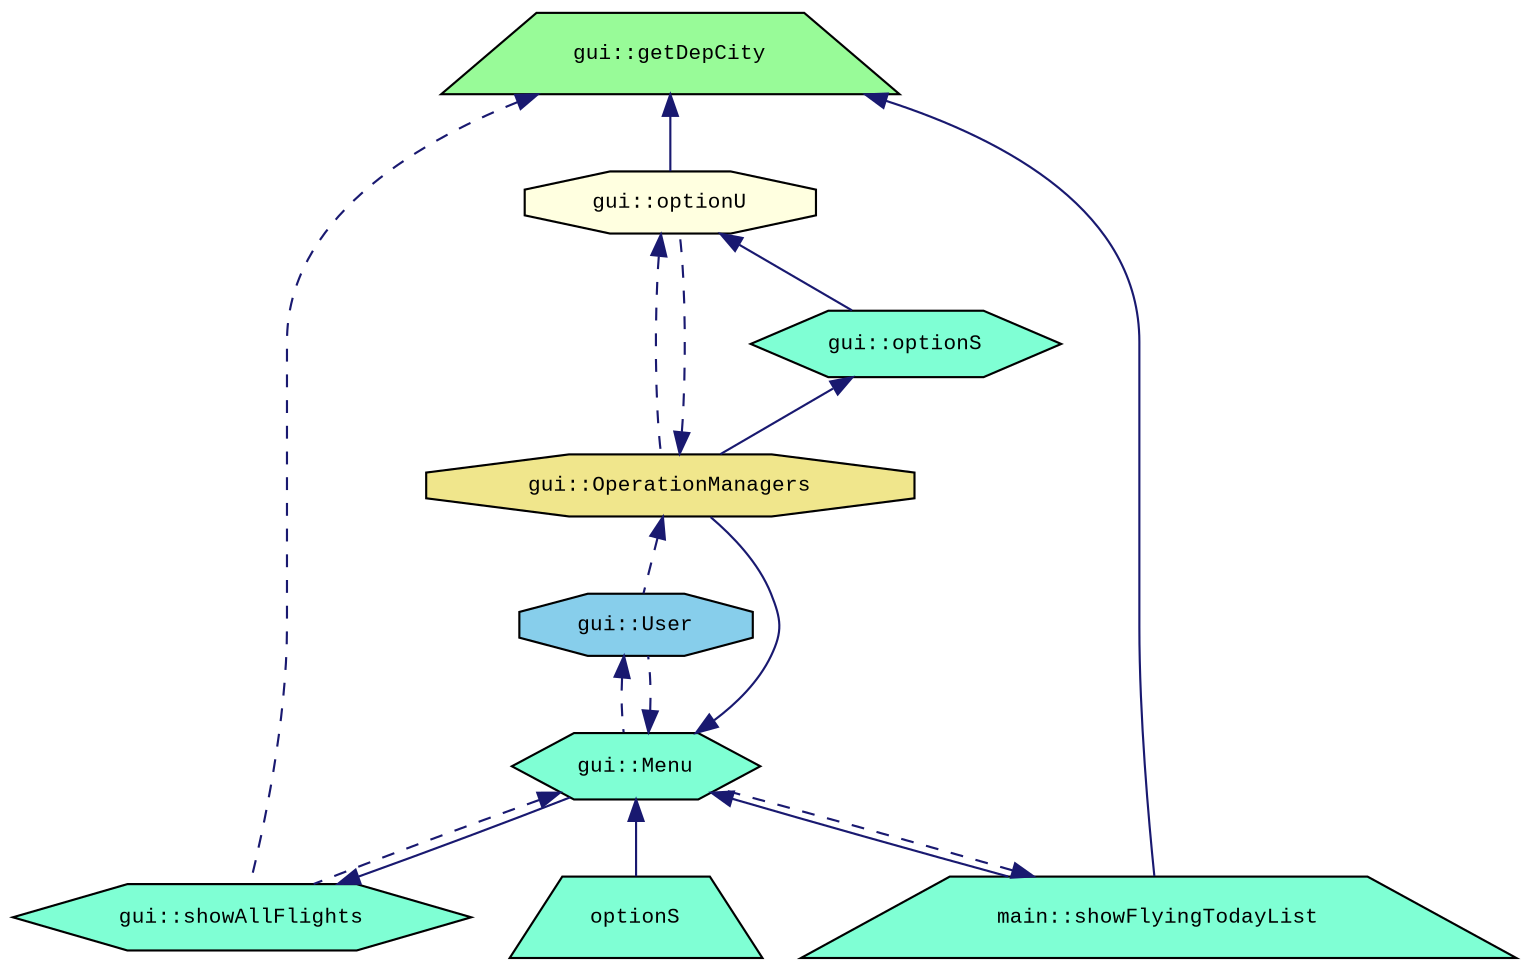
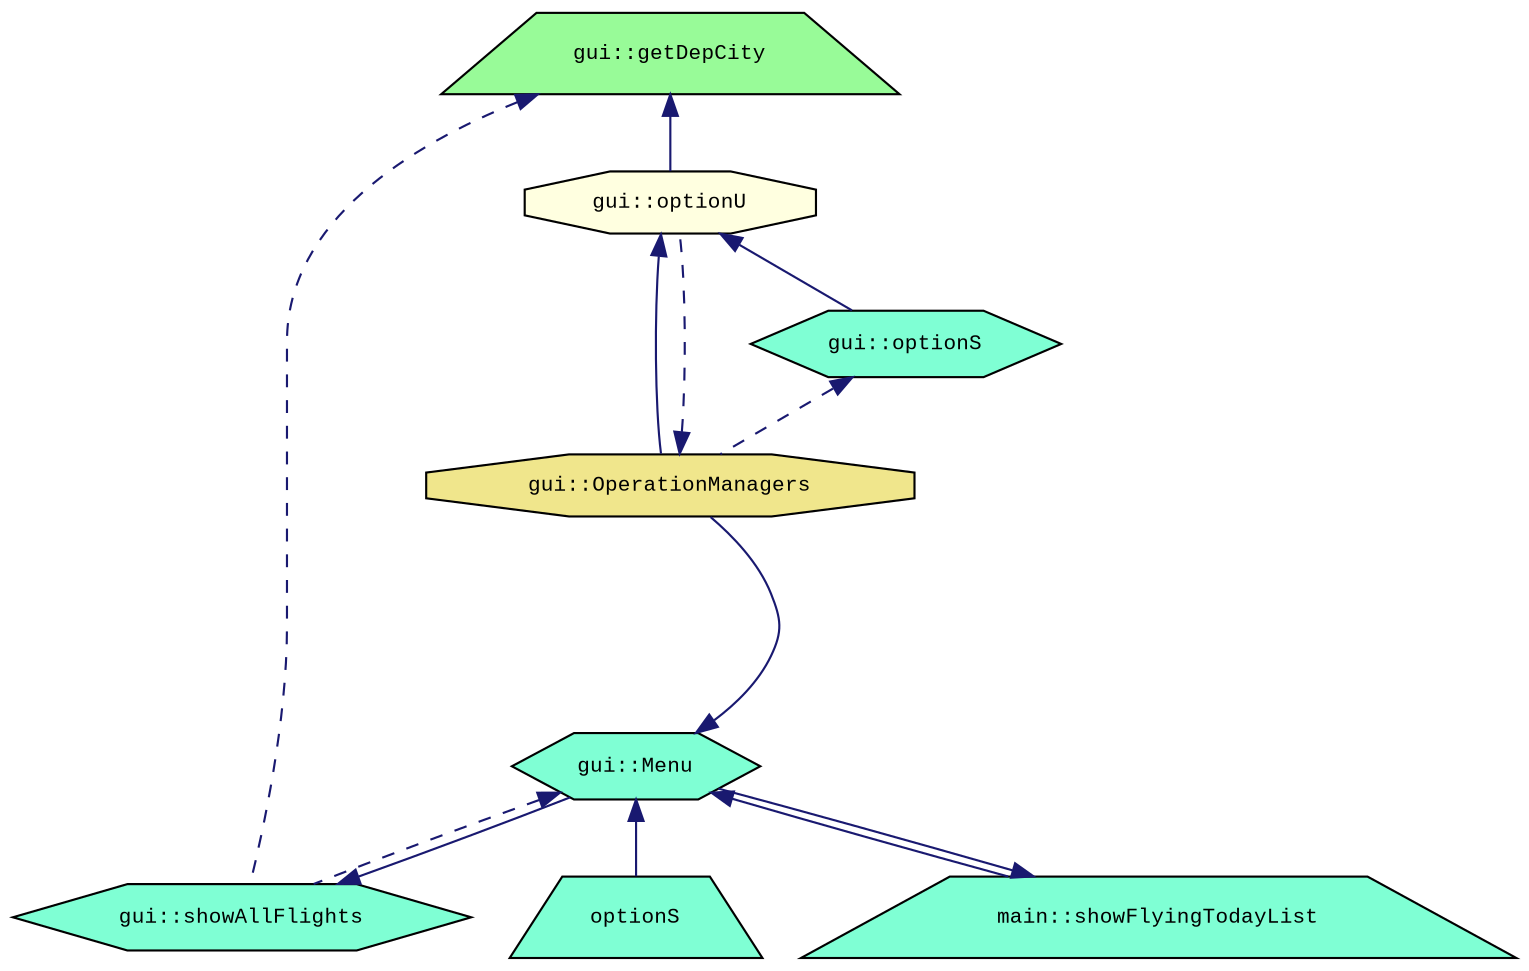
(656, 355) -> (656, 355)
(777, 421) -> (777, 421)
(1139, 422) -> none
(636, 625) -> none
(866, 829) -> (866, 829)
